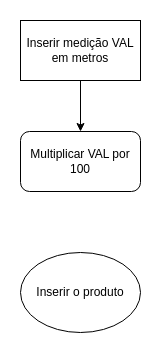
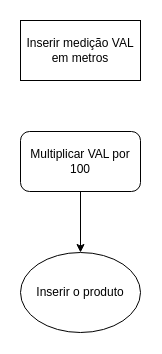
(81, 103) -> none
none -> (81, 219)
